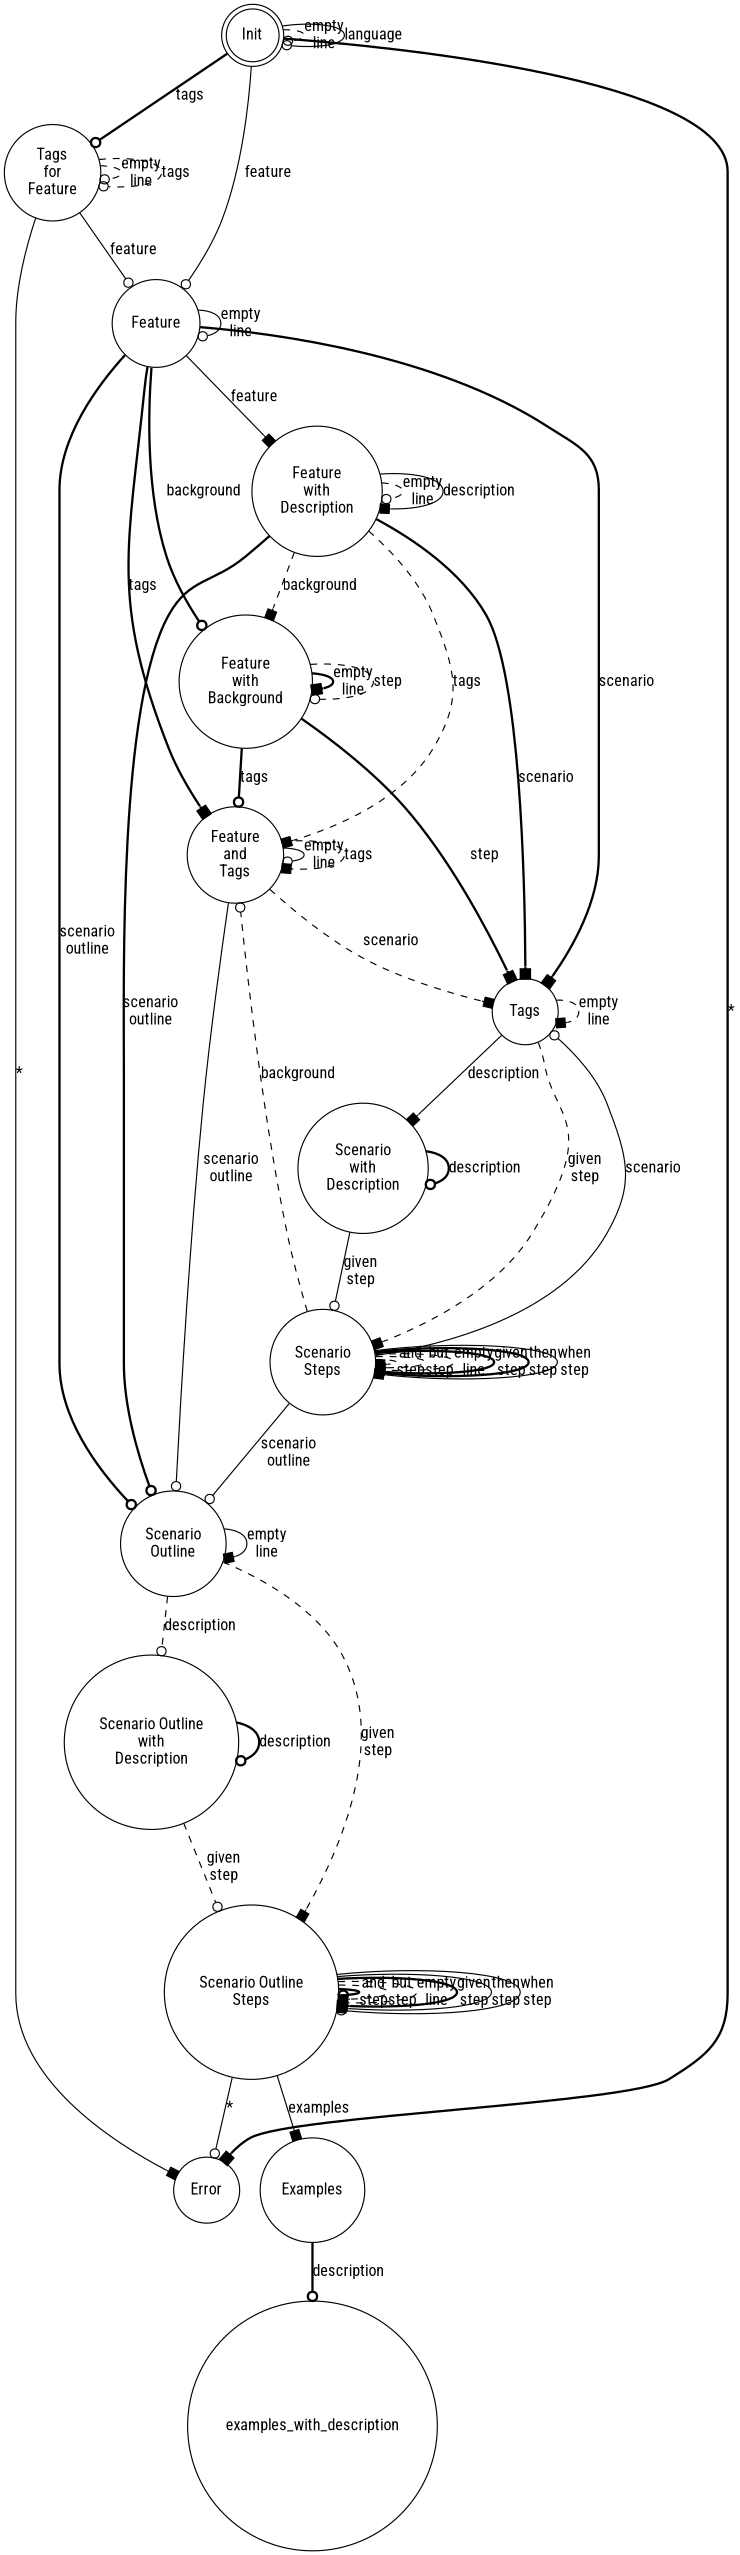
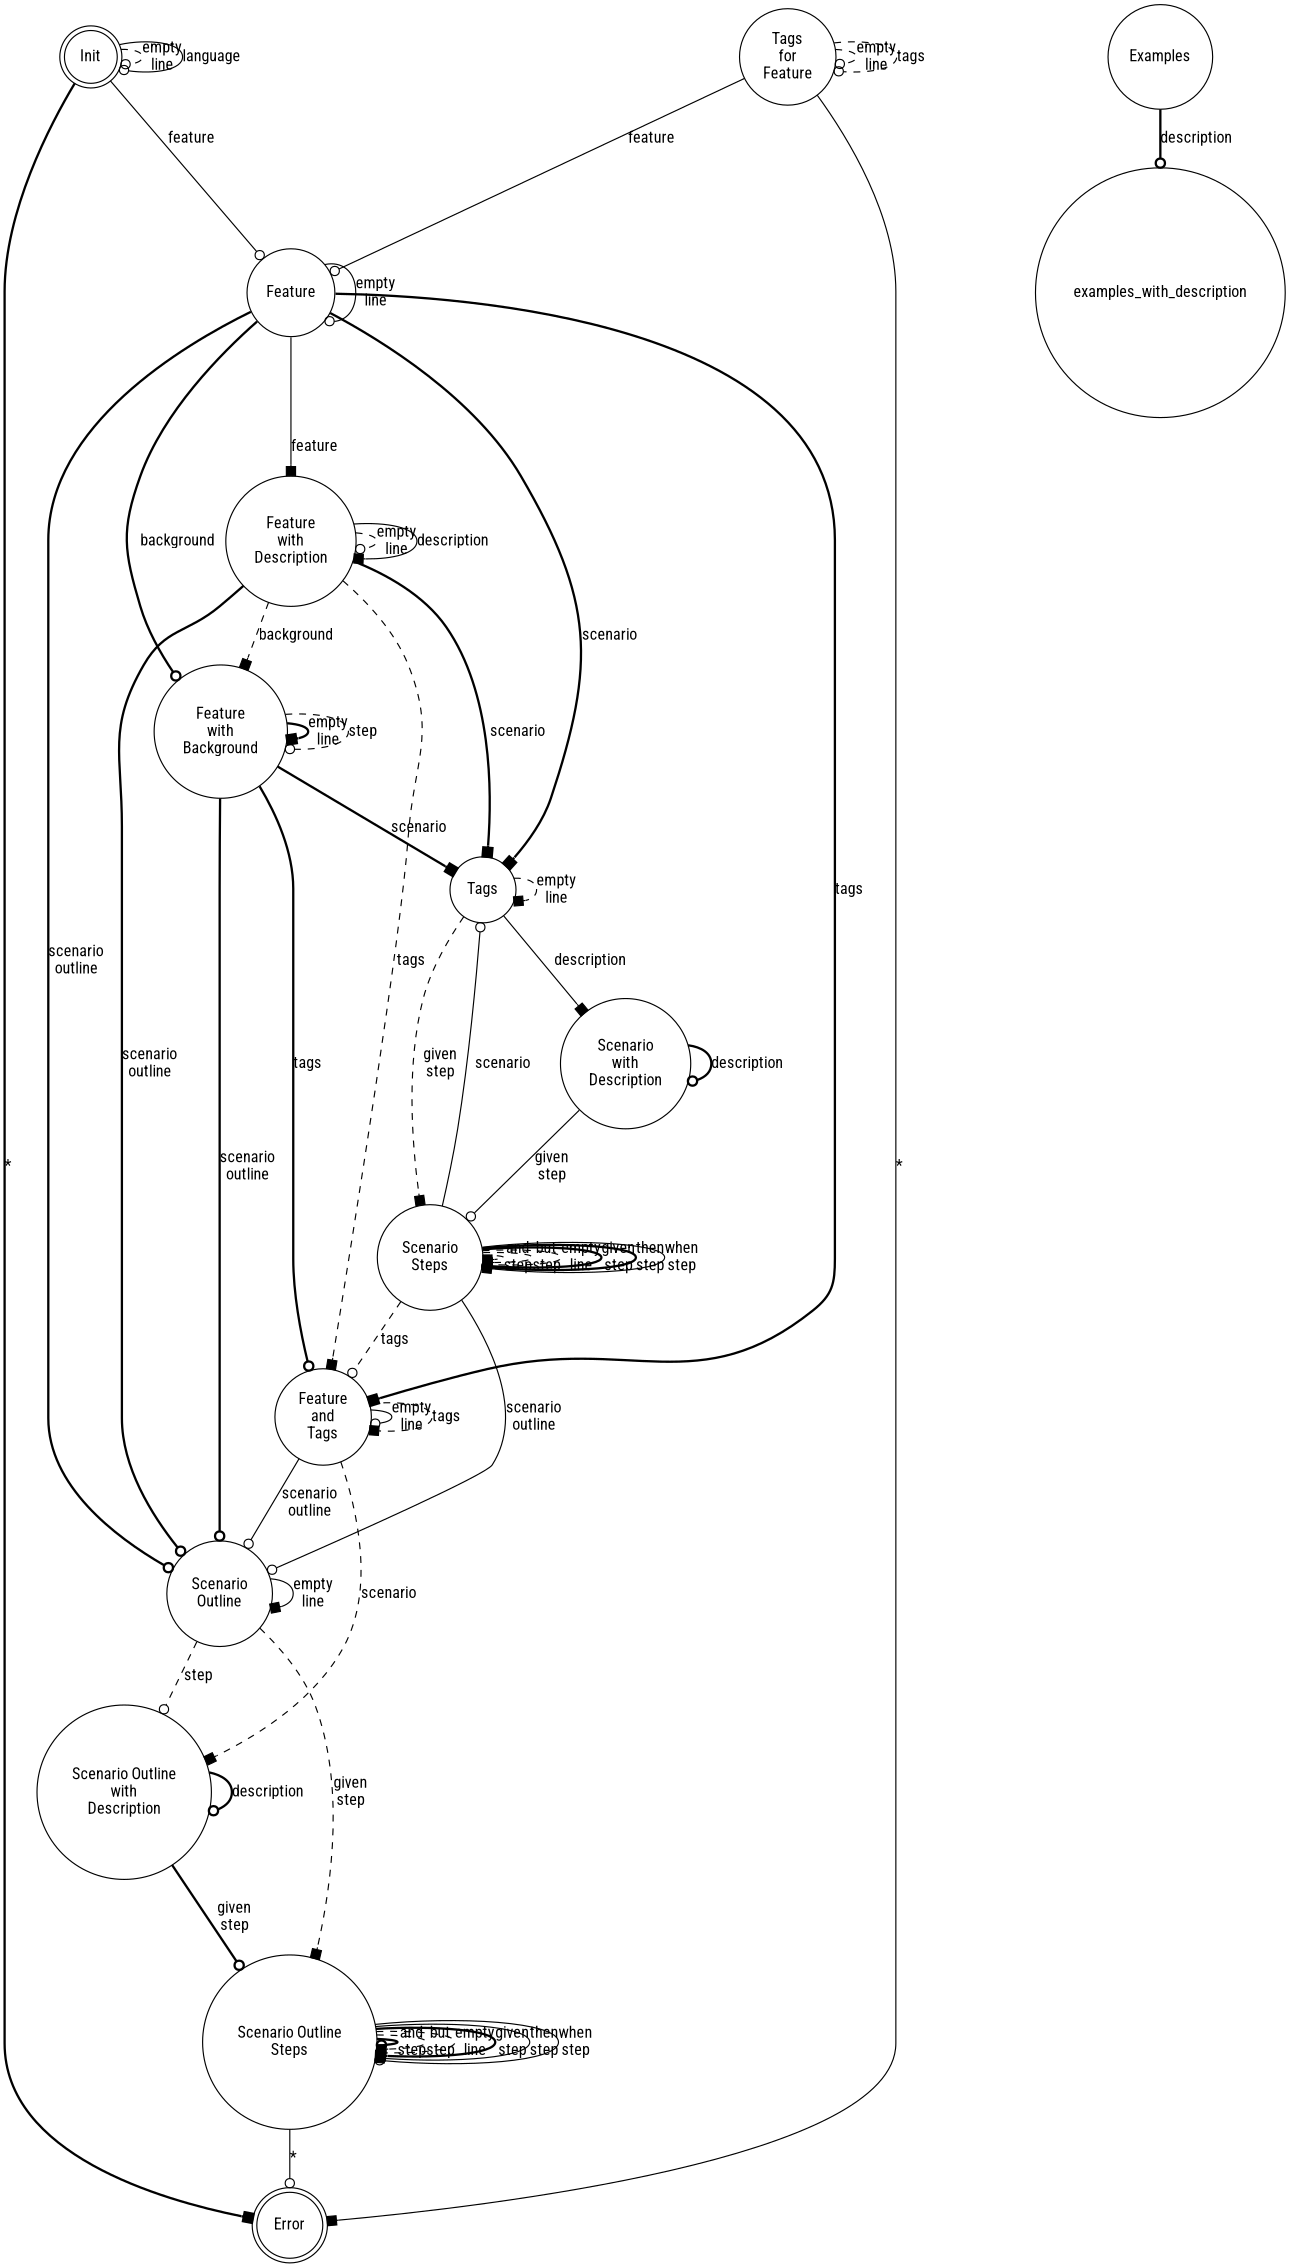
(163, 97) -> none
(484, 855) -> (419, 828)
(368, 961) -> (348, 1638)
(298, 1074) -> (395, 1340)
none -> (220, 1165)
(200, 1626) -> (198, 1676)
(200, 1863) -> (204, 1913)
(285, 2102) -> none
(207, 2190) -> (290, 2225)
